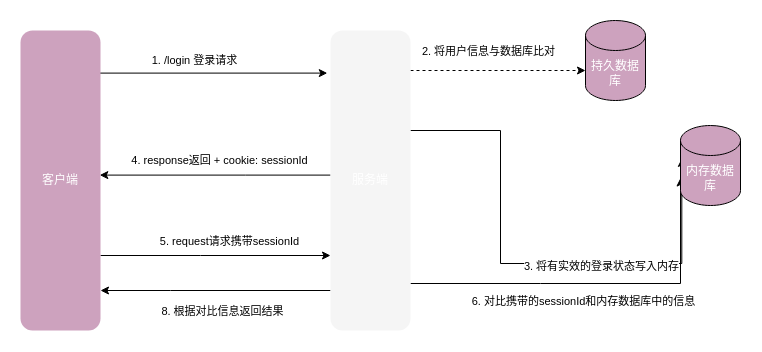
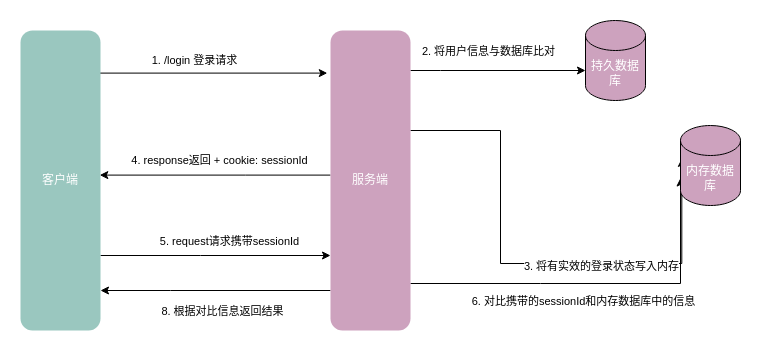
(495, 71) -> (495, 71)
(61, 181) -> (61, 181)
(371, 181) -> (371, 181)
